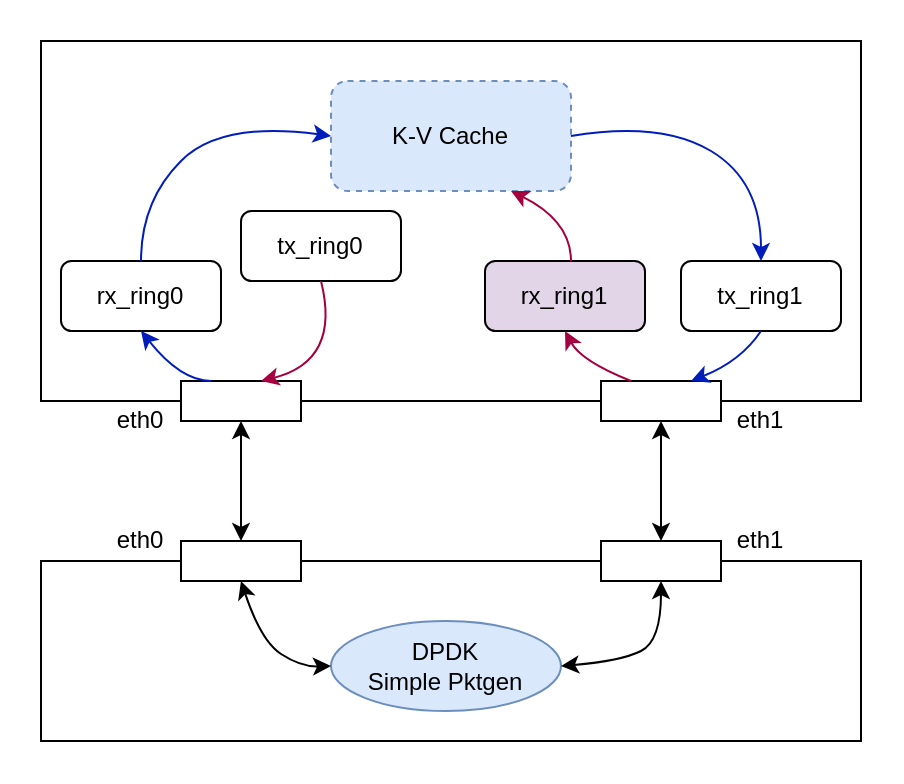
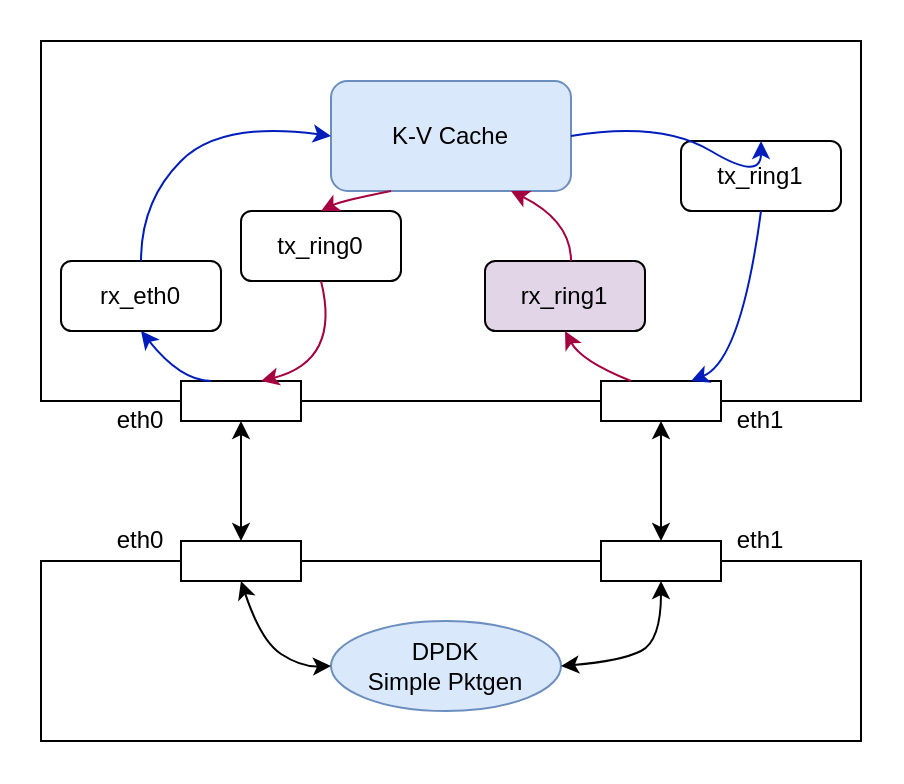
(451, 136) -> (451, 136)
none -> (363, 197)
(761, 296) -> (761, 176)
(141, 297) -> (141, 297)
